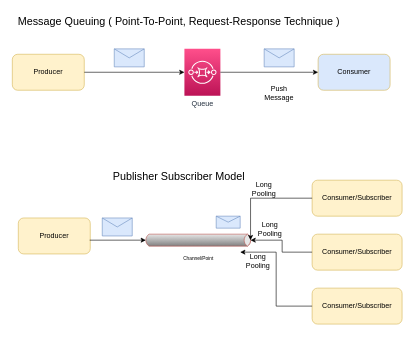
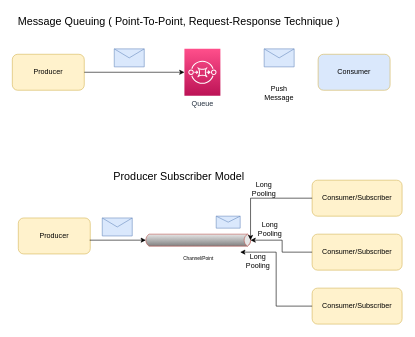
(312, 72) -> none
(181, 177) -> (181, 177)
